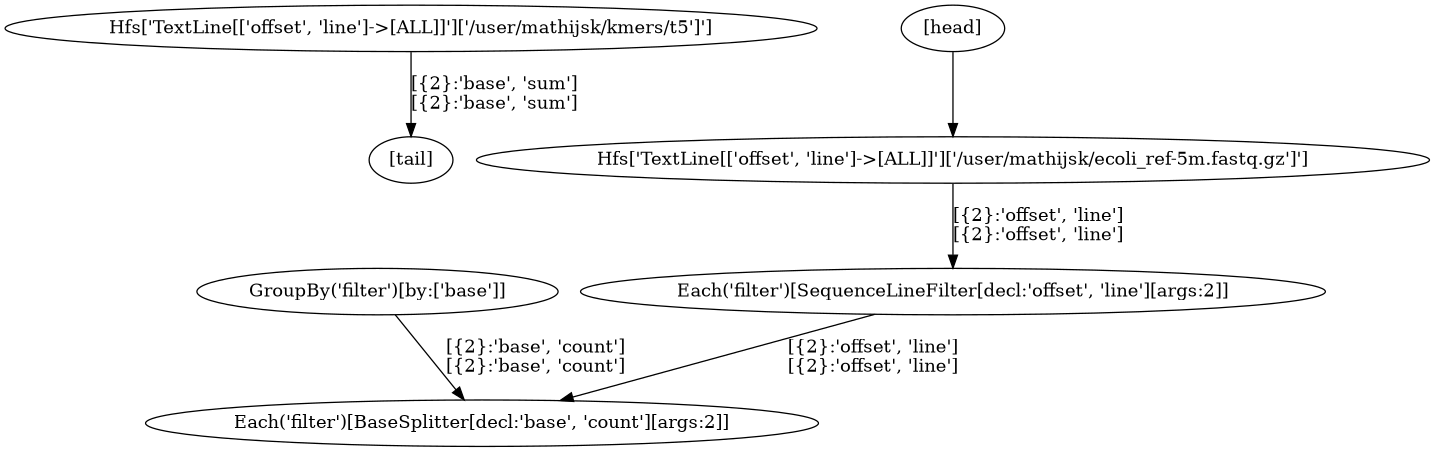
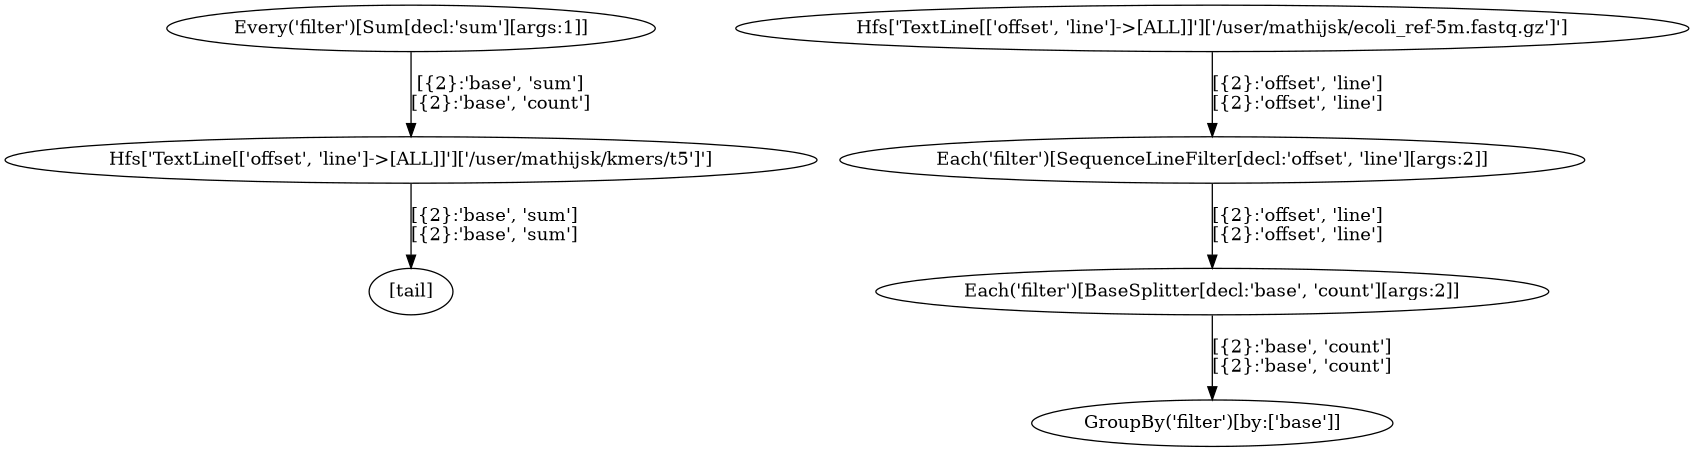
none -> (411, 28)
(953, 28) -> none
(426, 352) -> (1212, 351)
